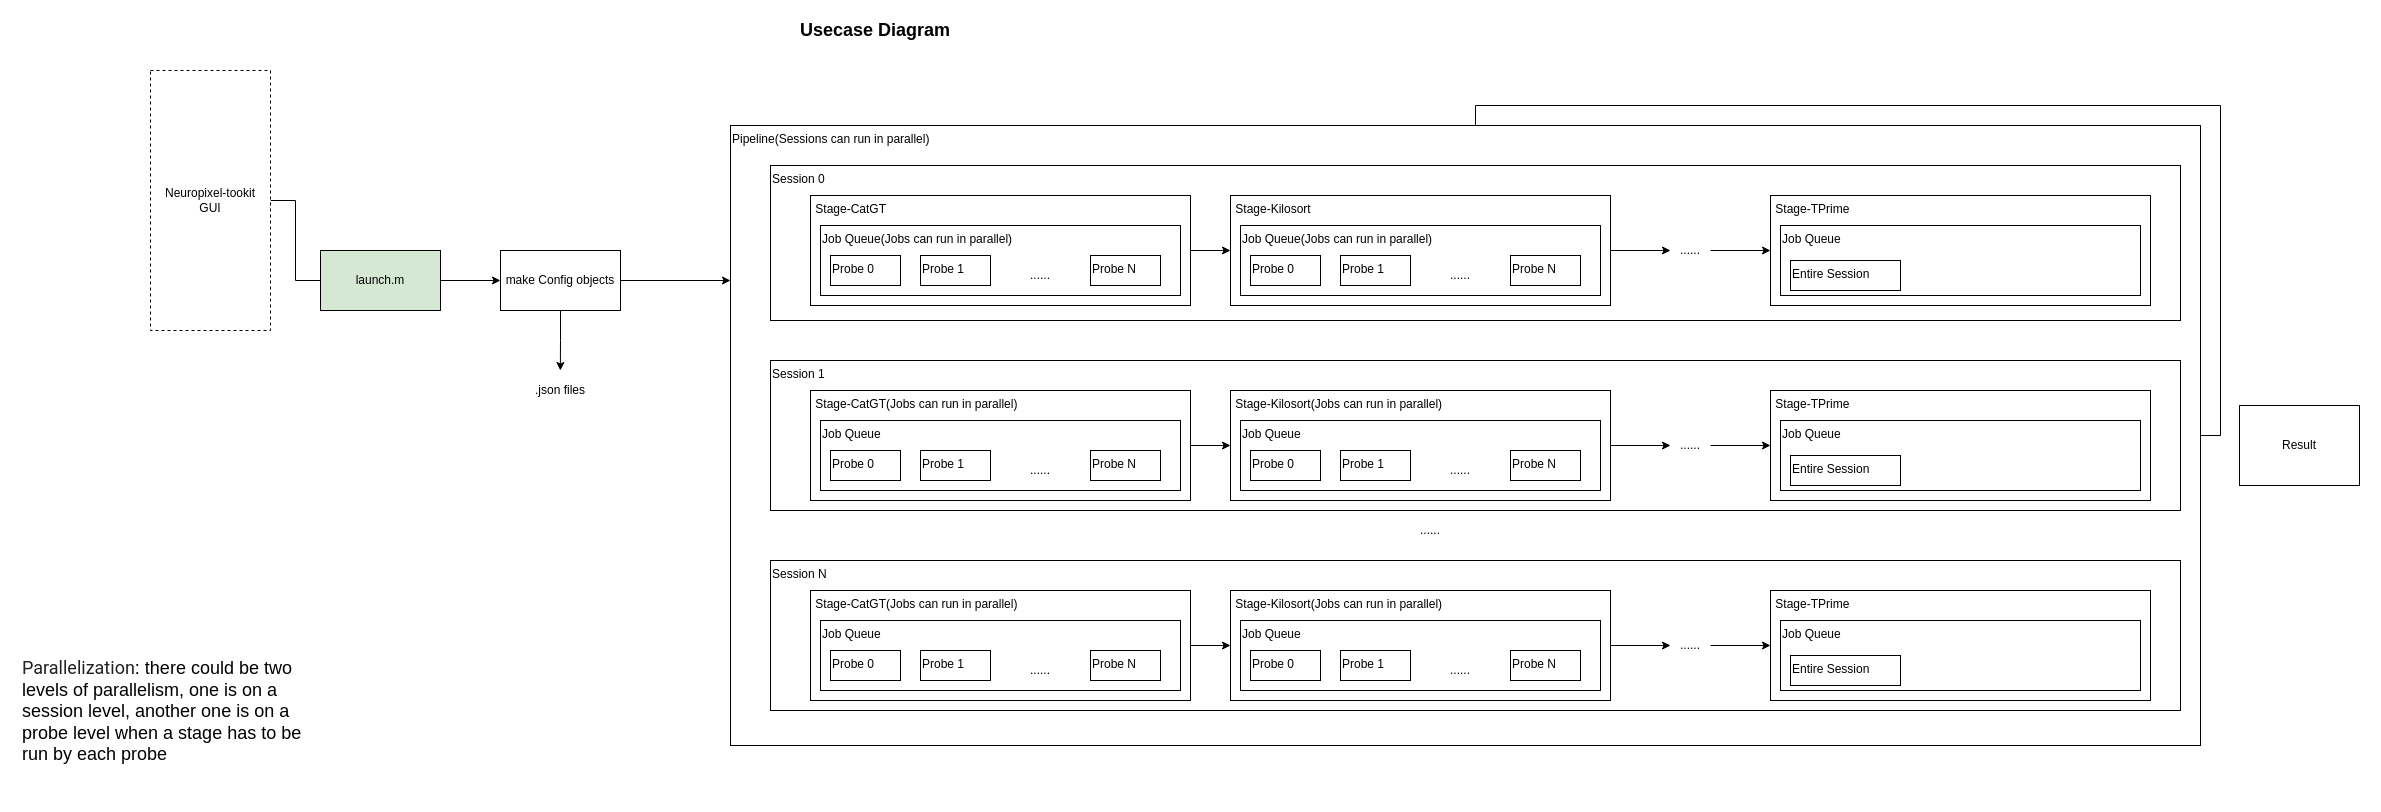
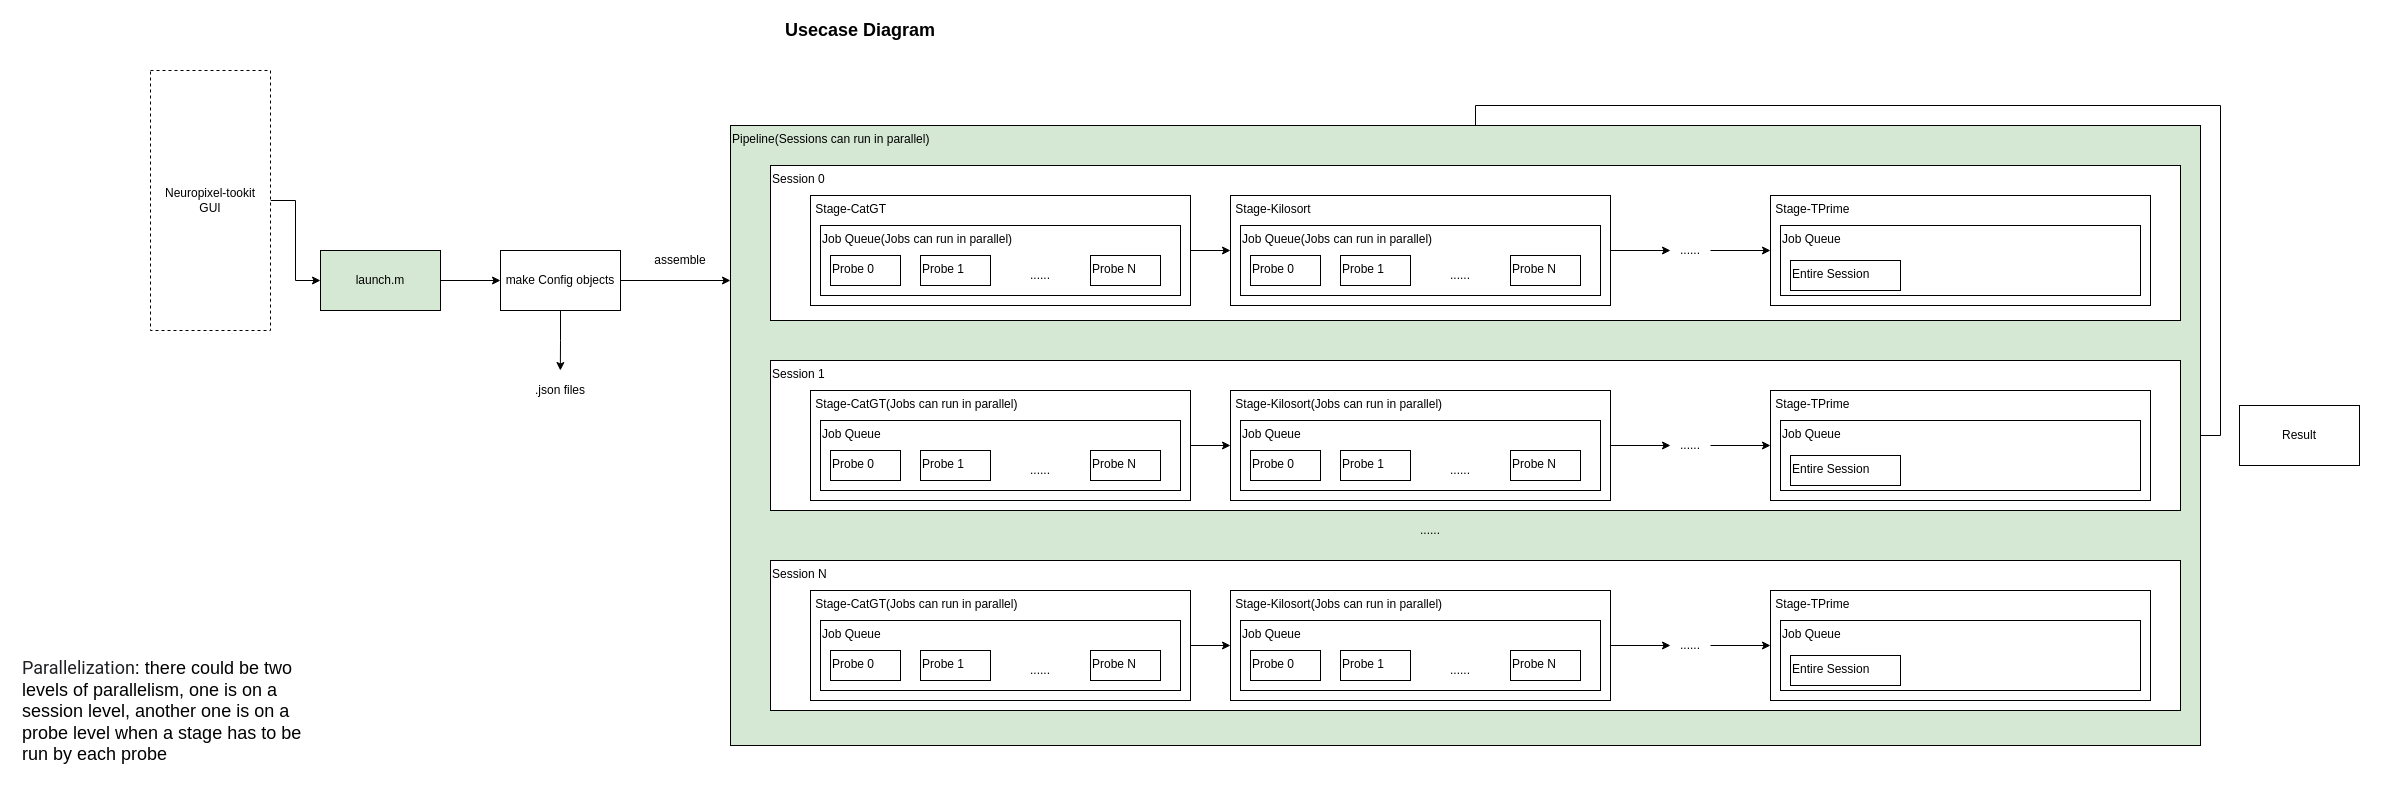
(876, 31) -> (861, 31)
(841, 140) -> (841, 140)
none -> (681, 261)
(315, 281) -> (312, 281)
(2300, 446) -> (2300, 436)
